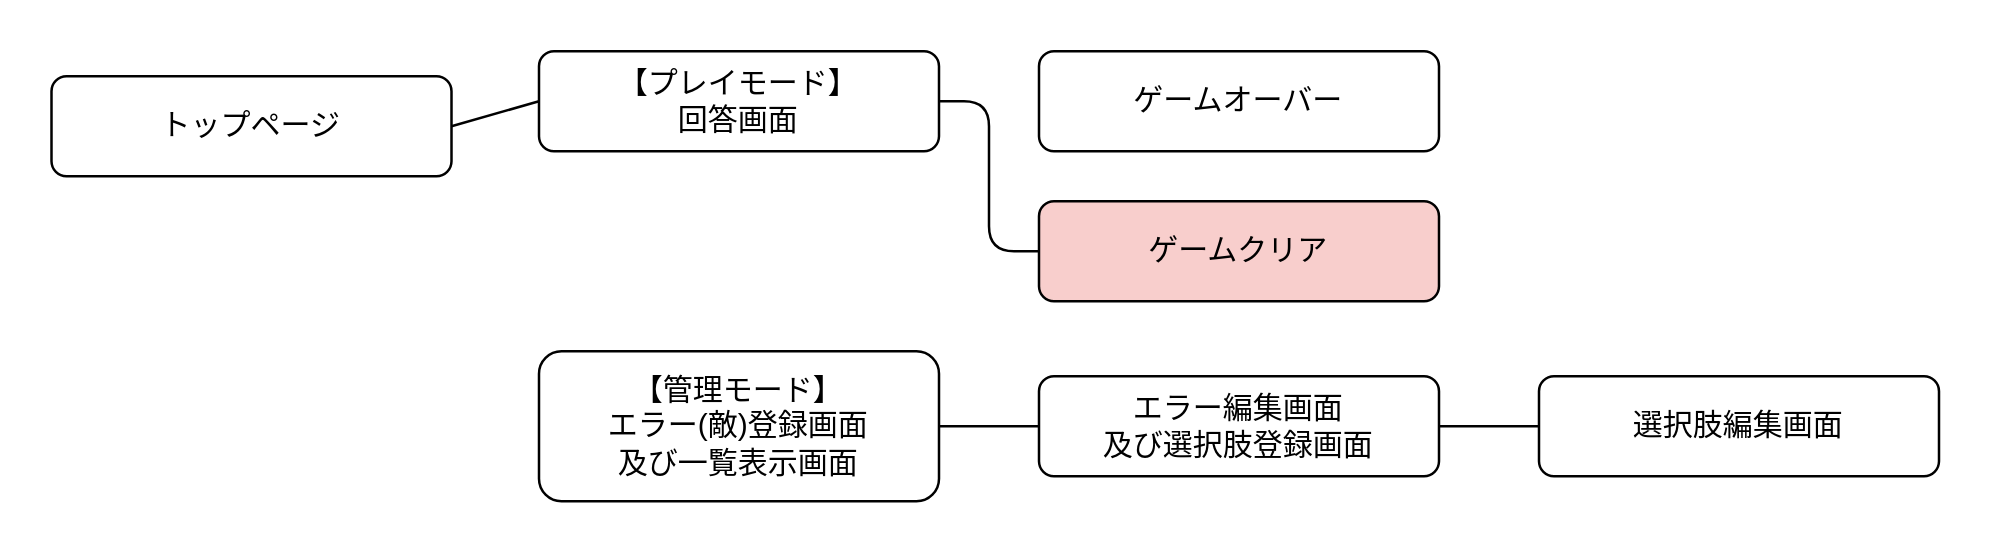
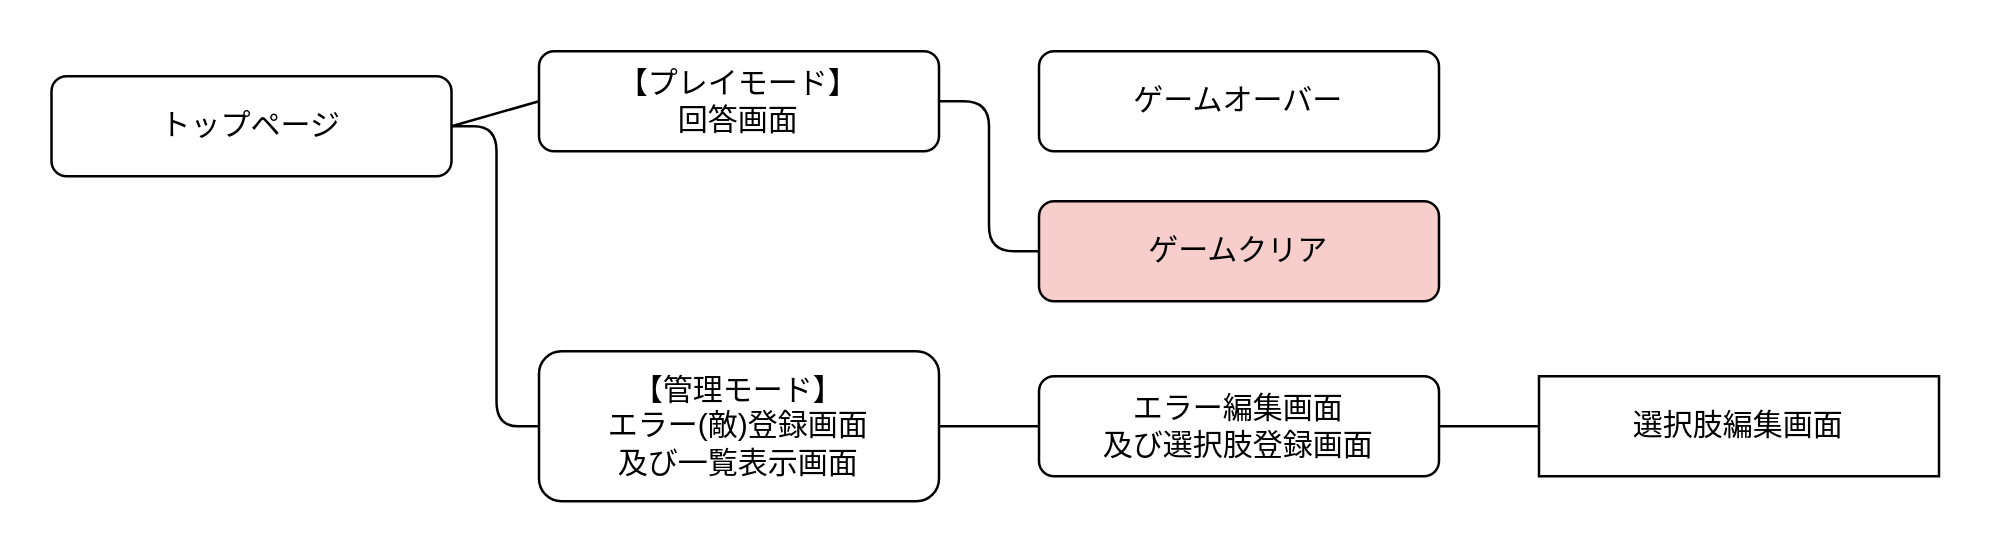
none -> (496, 283)
(1739, 426) -> (1739, 426)
